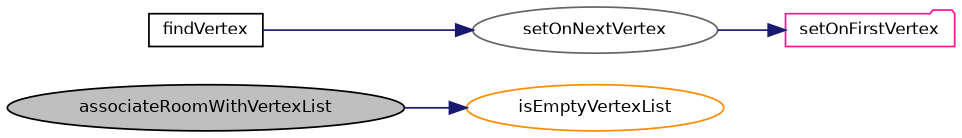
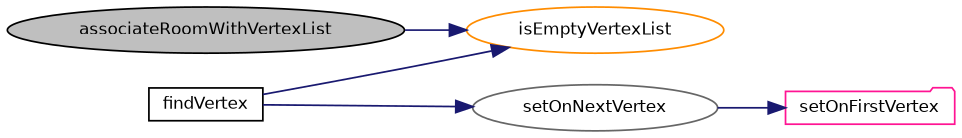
none -> (378, 73)
